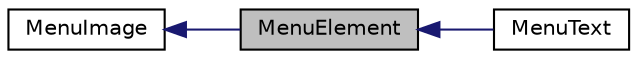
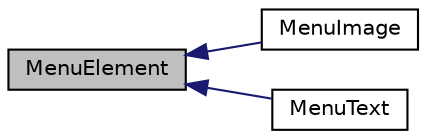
(213, 30) -> (234, 47)
